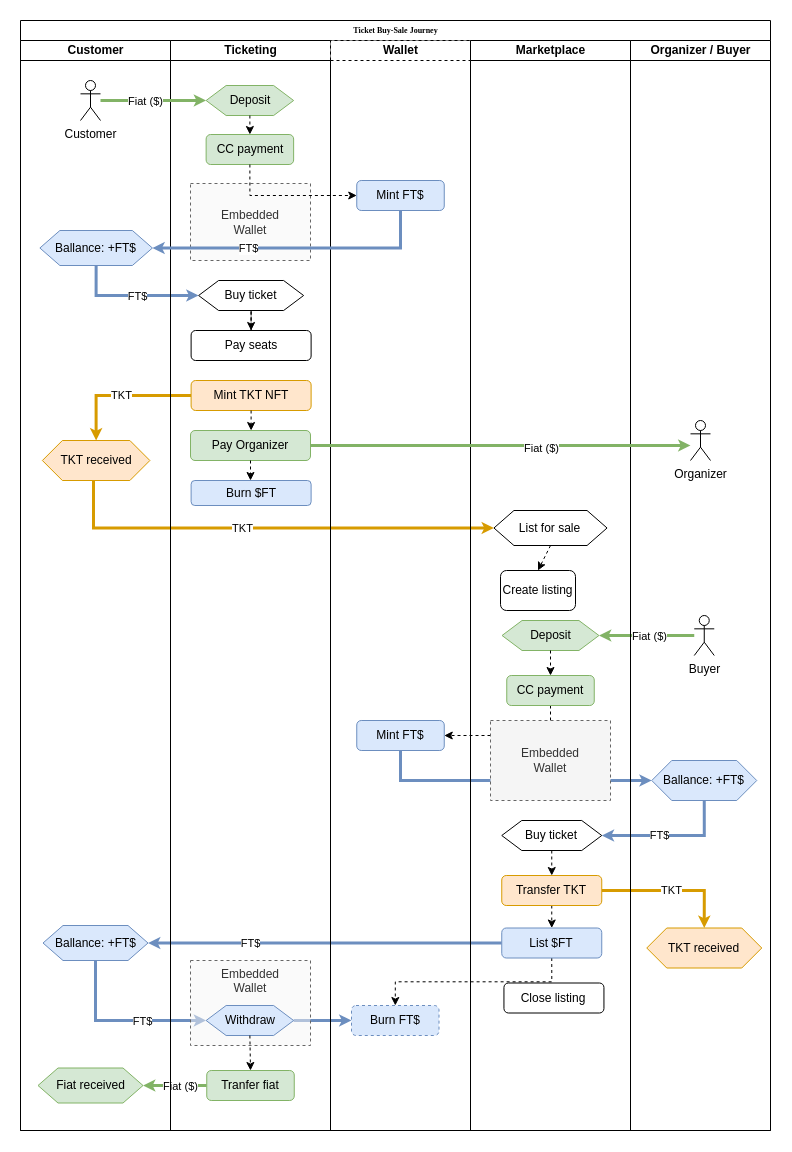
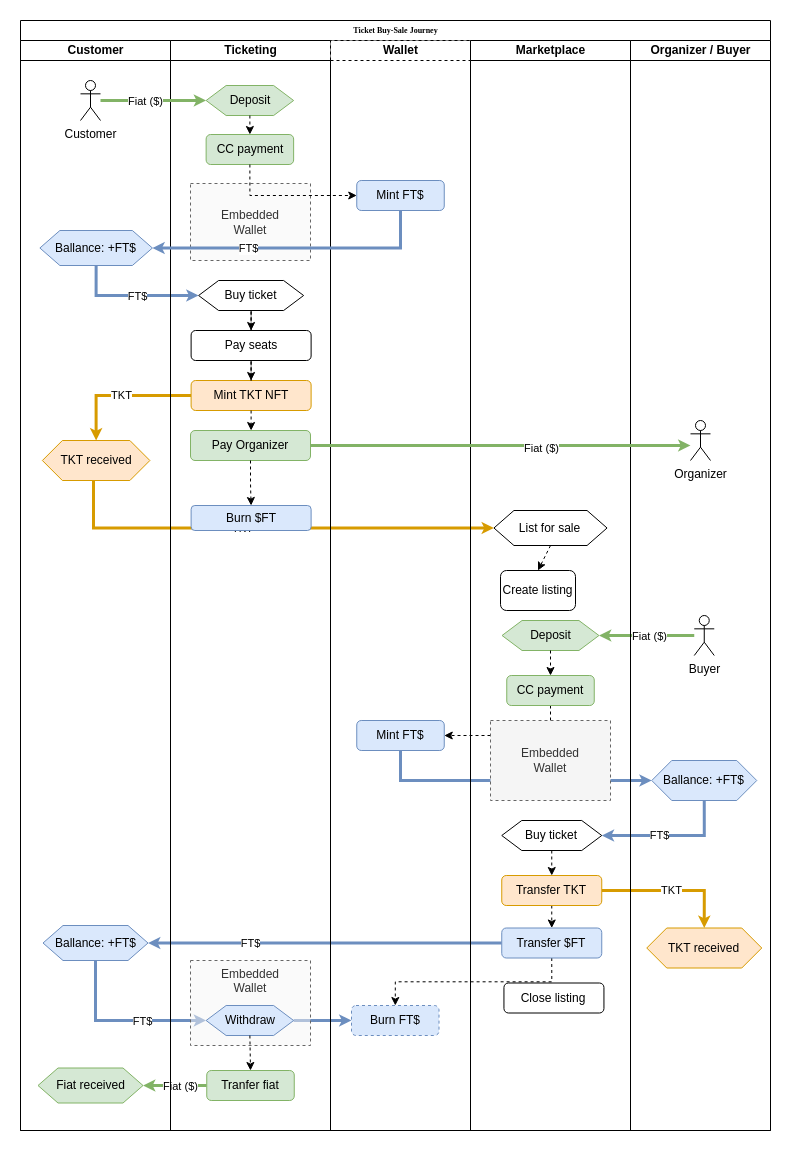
none -> (251, 375)
(251, 493) -> (251, 518)
(552, 944) -> (552, 944)
